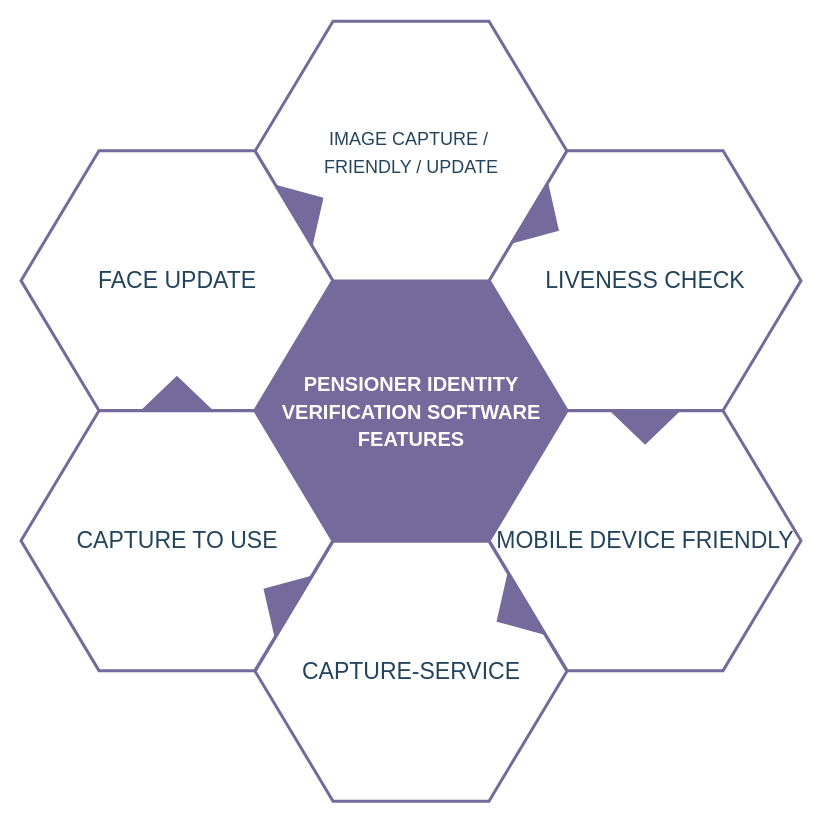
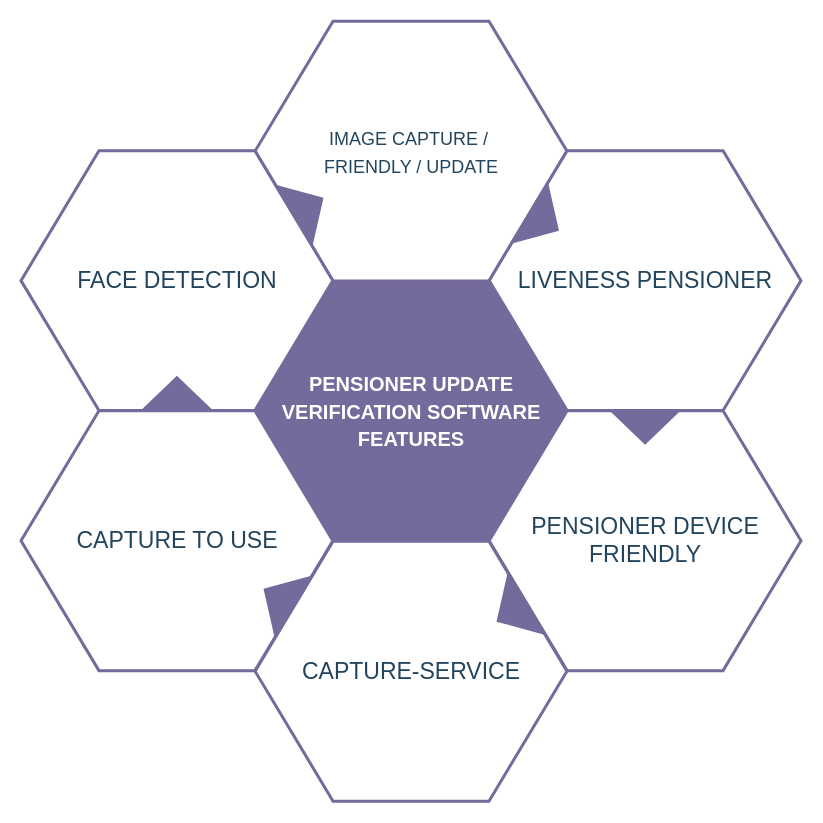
(178, 281) -> (178, 281)
(646, 281) -> (646, 281)
(412, 412) -> (412, 412)
(646, 541) -> (646, 541)
